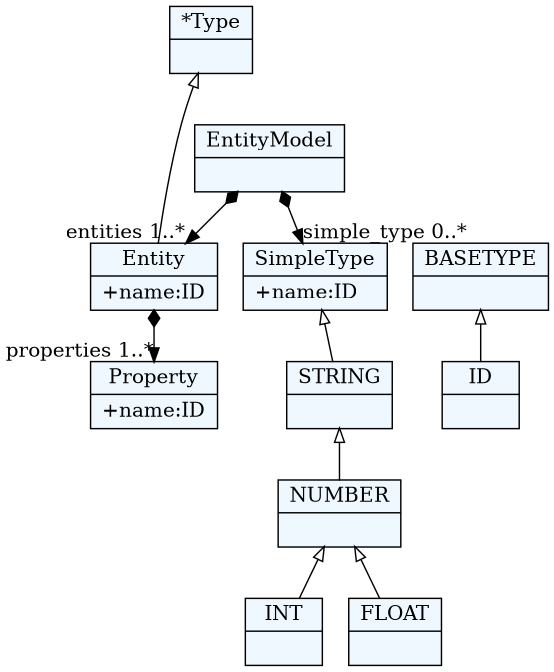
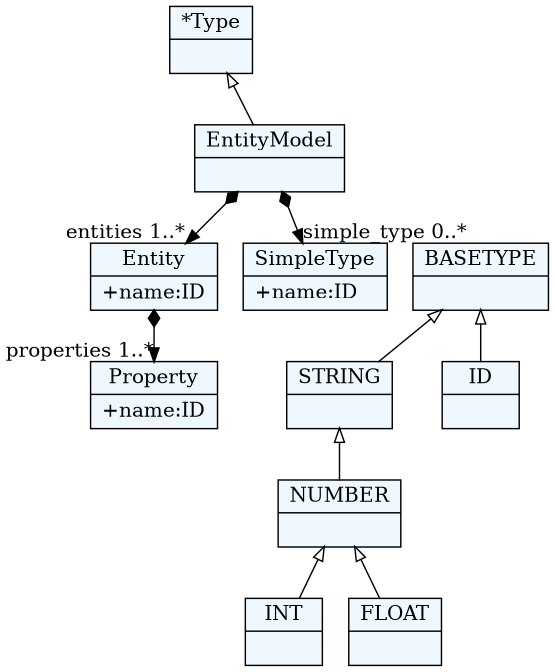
(172, 164) -> (244, 106)
(329, 343) -> (405, 340)
